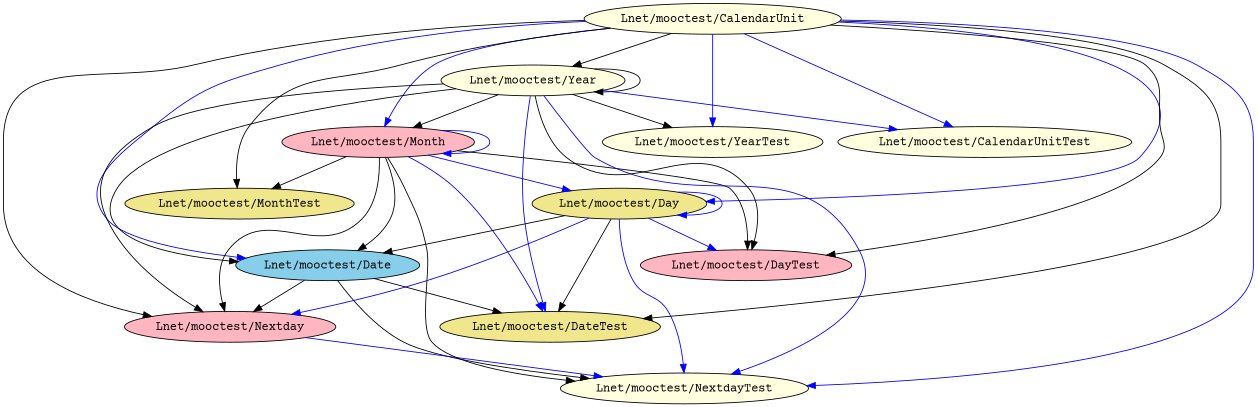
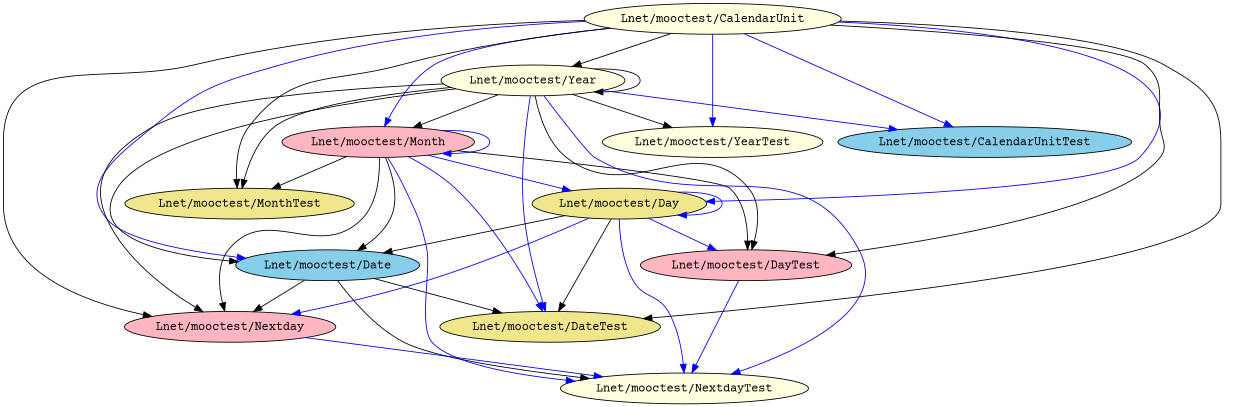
none -> (279, 124)
(985, 142) -> (985, 142)
(1253, 210) -> (717, 323)
(426, 317) -> (426, 317)
